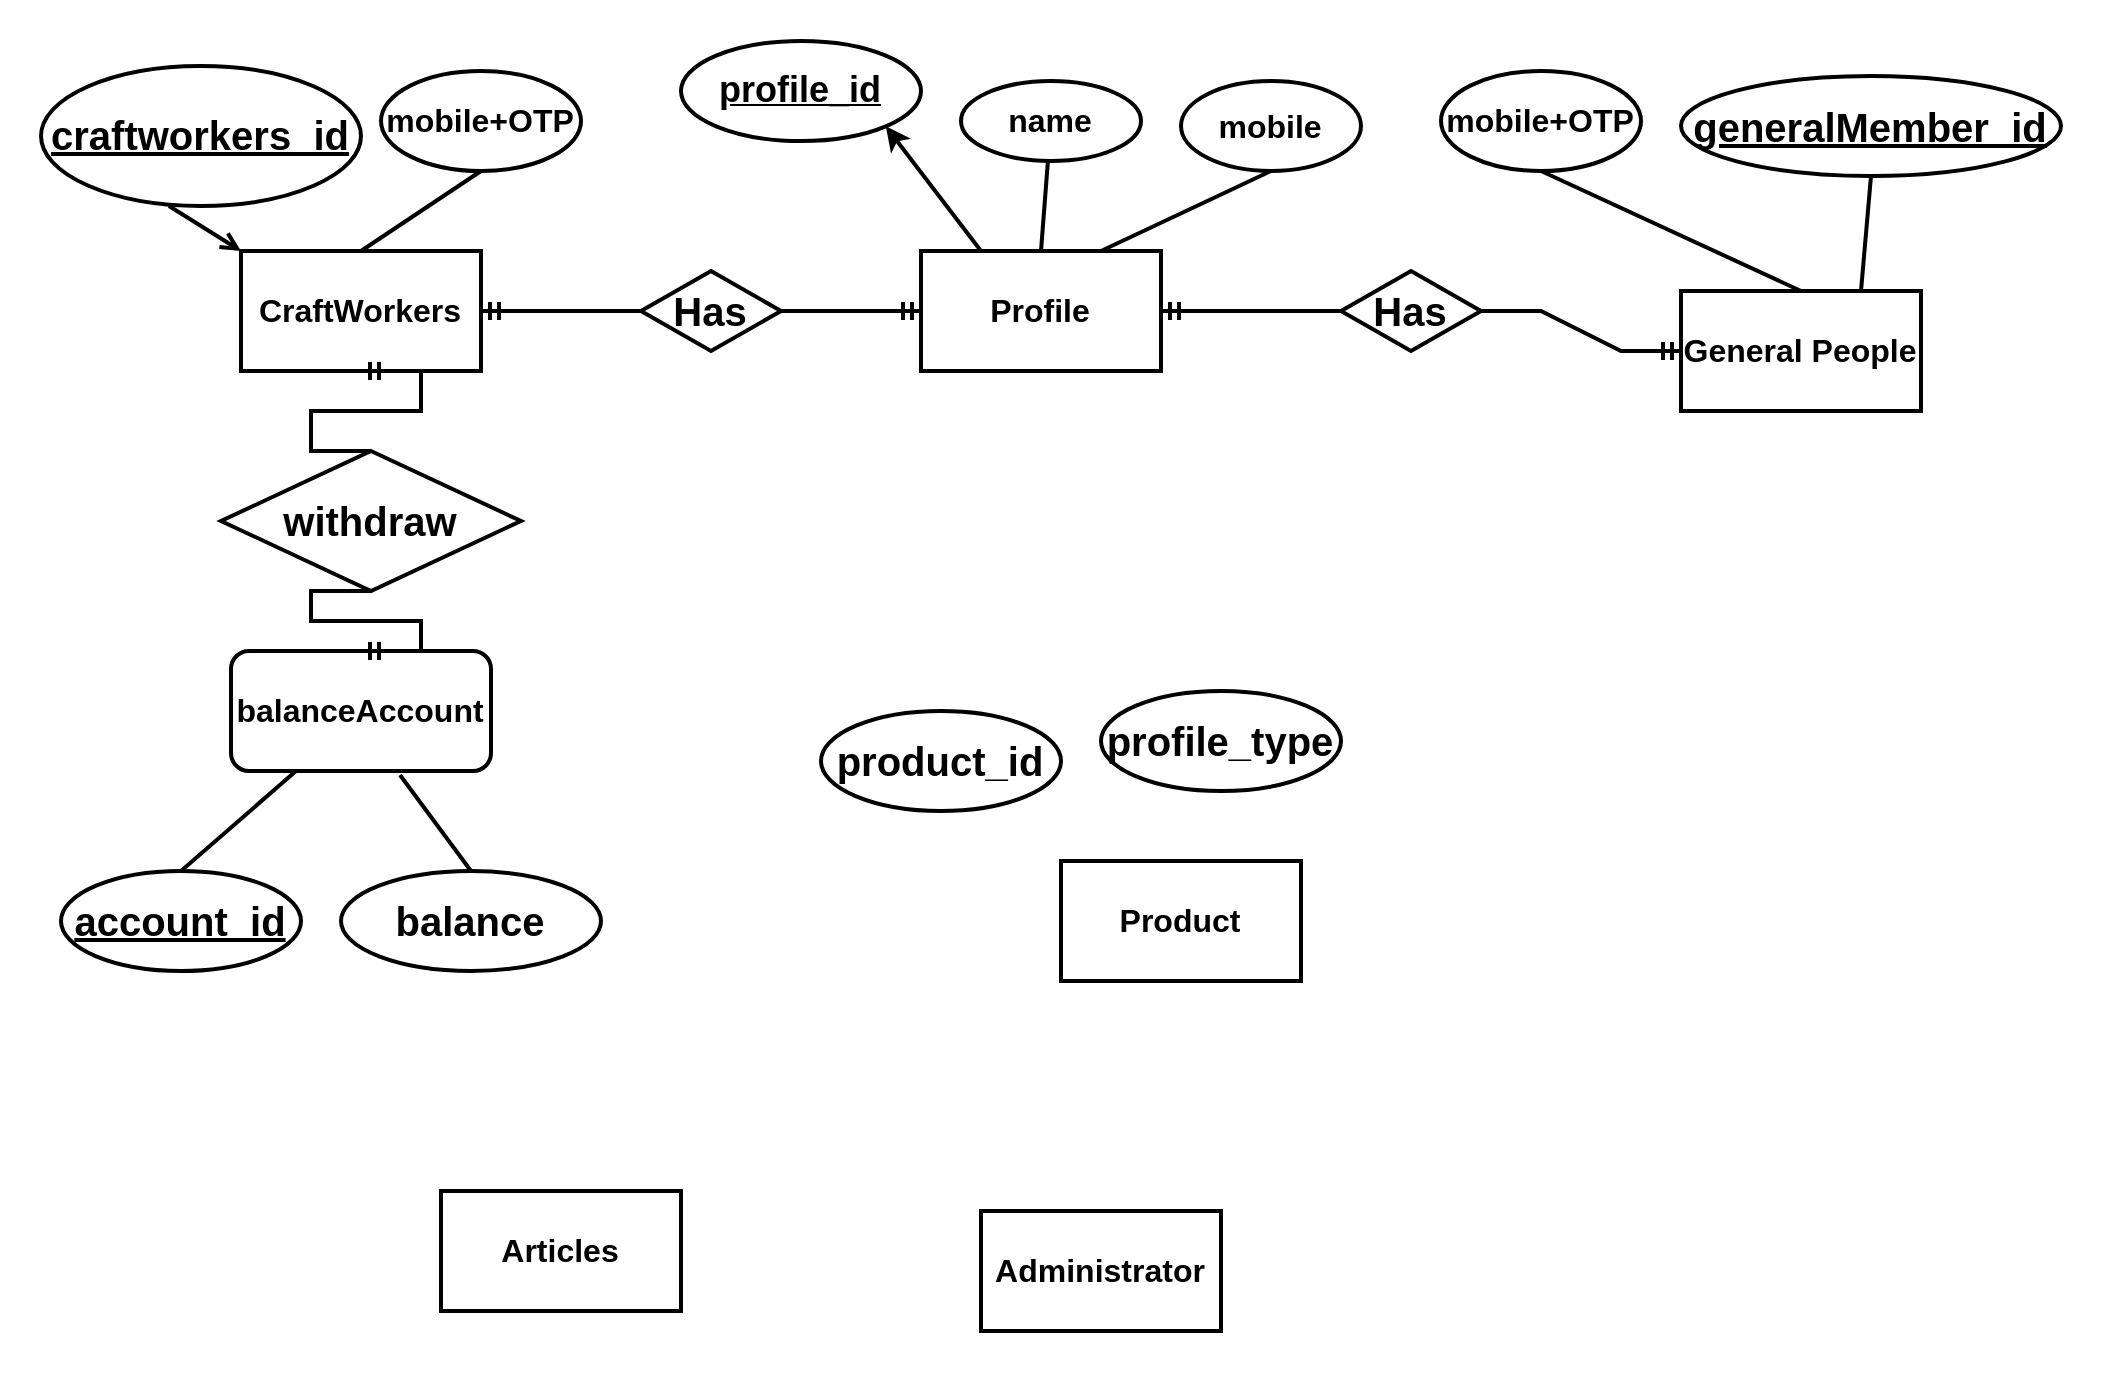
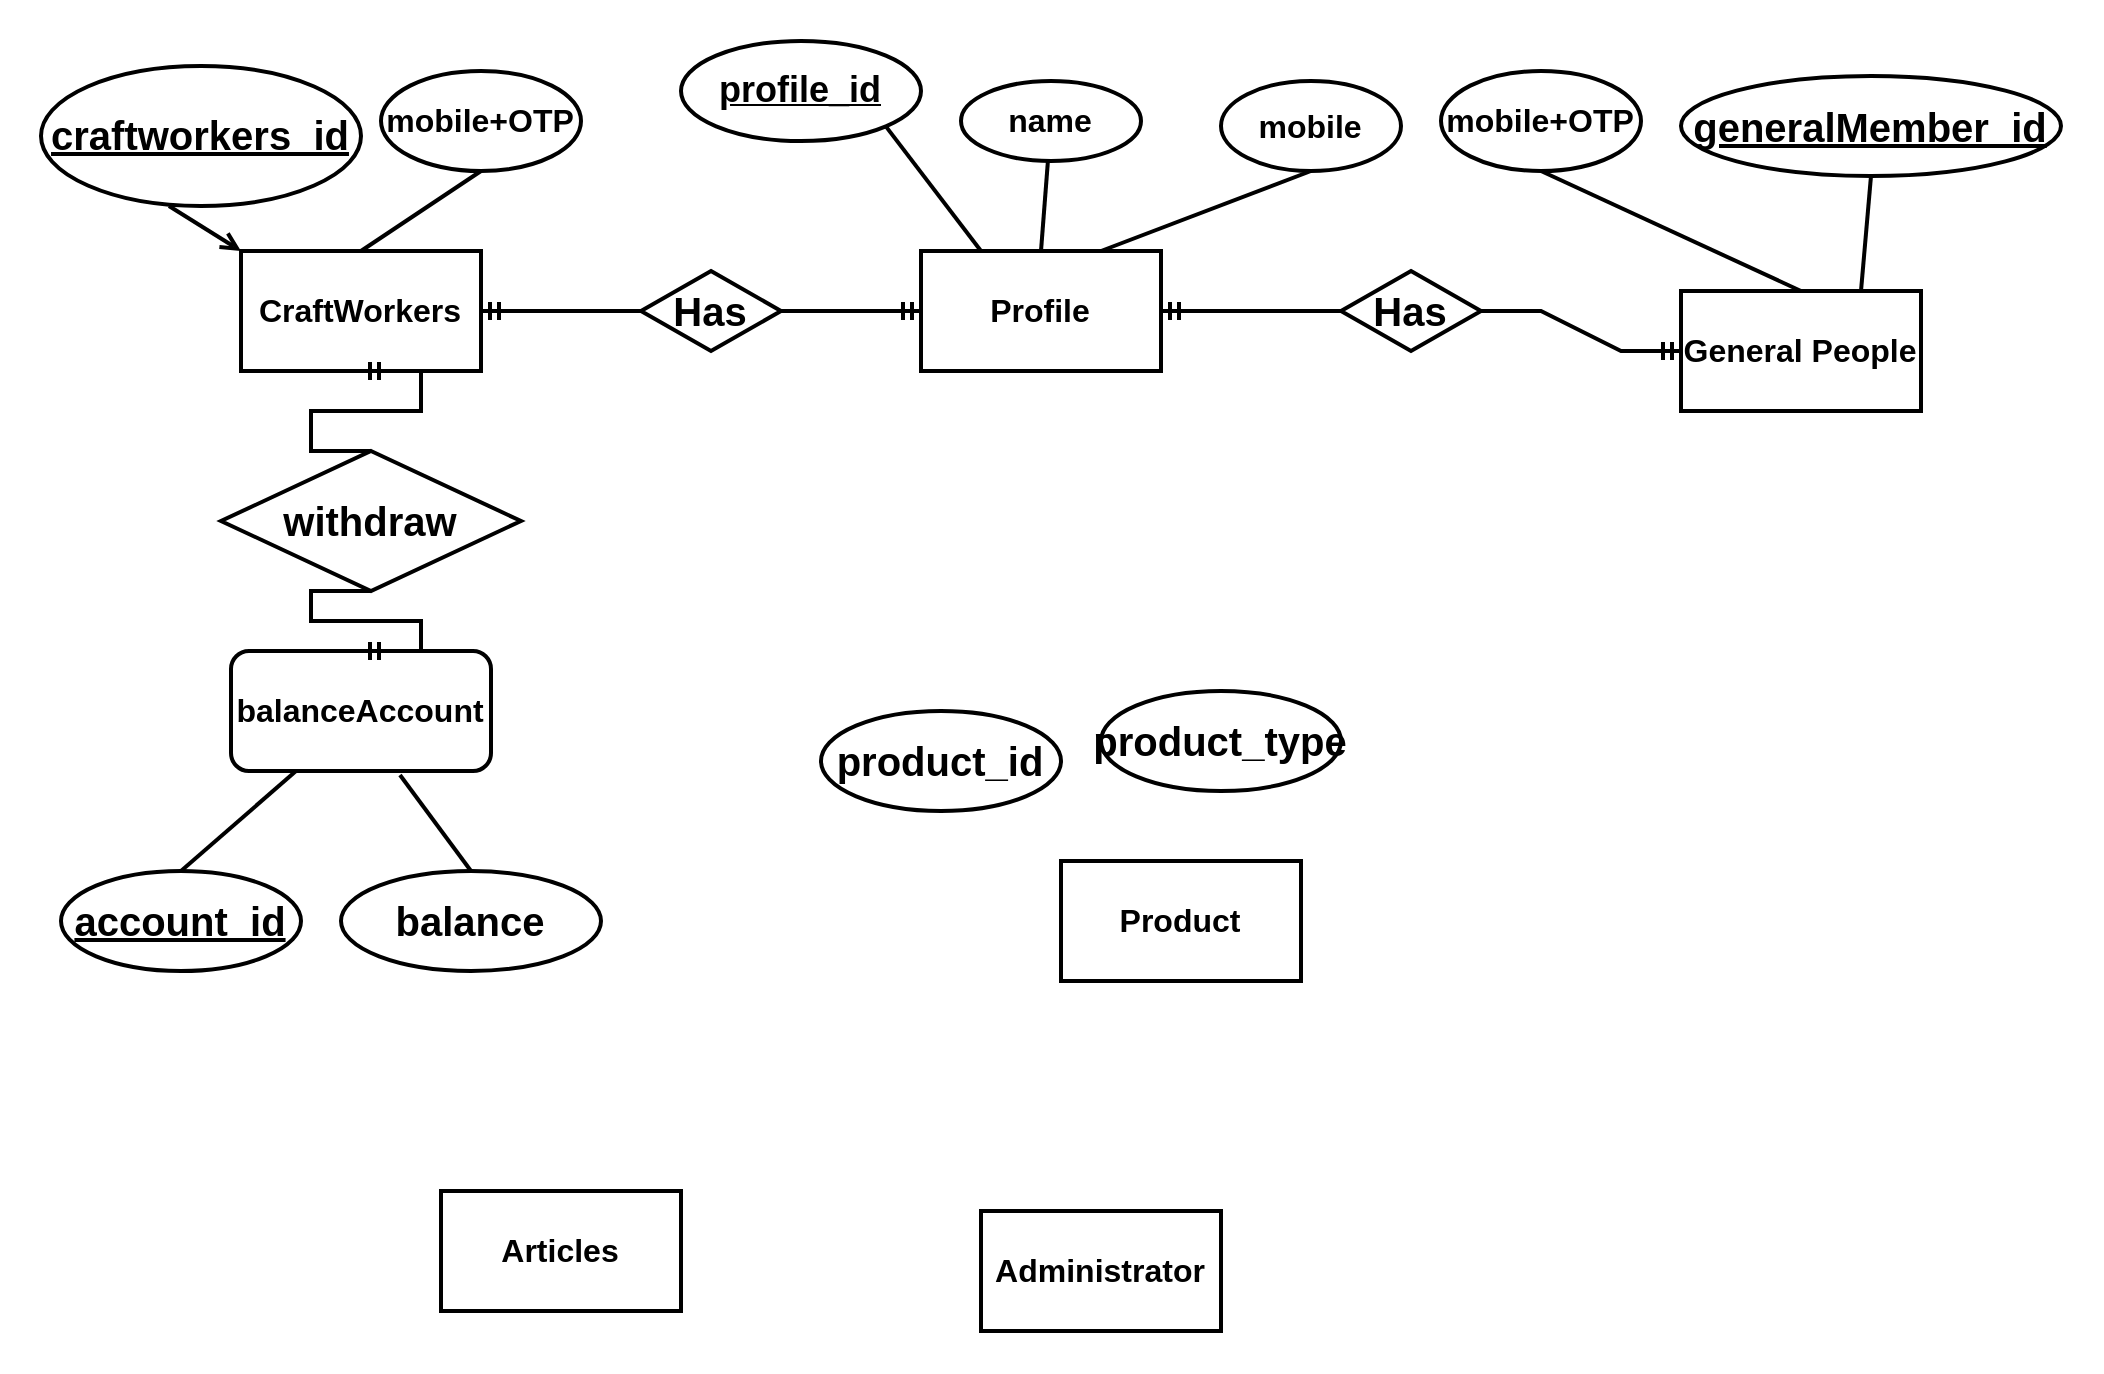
(1271, 126) -> (1311, 126)
(897, 141) -> (893, 136)
(1221, 741) -> (1221, 741)
